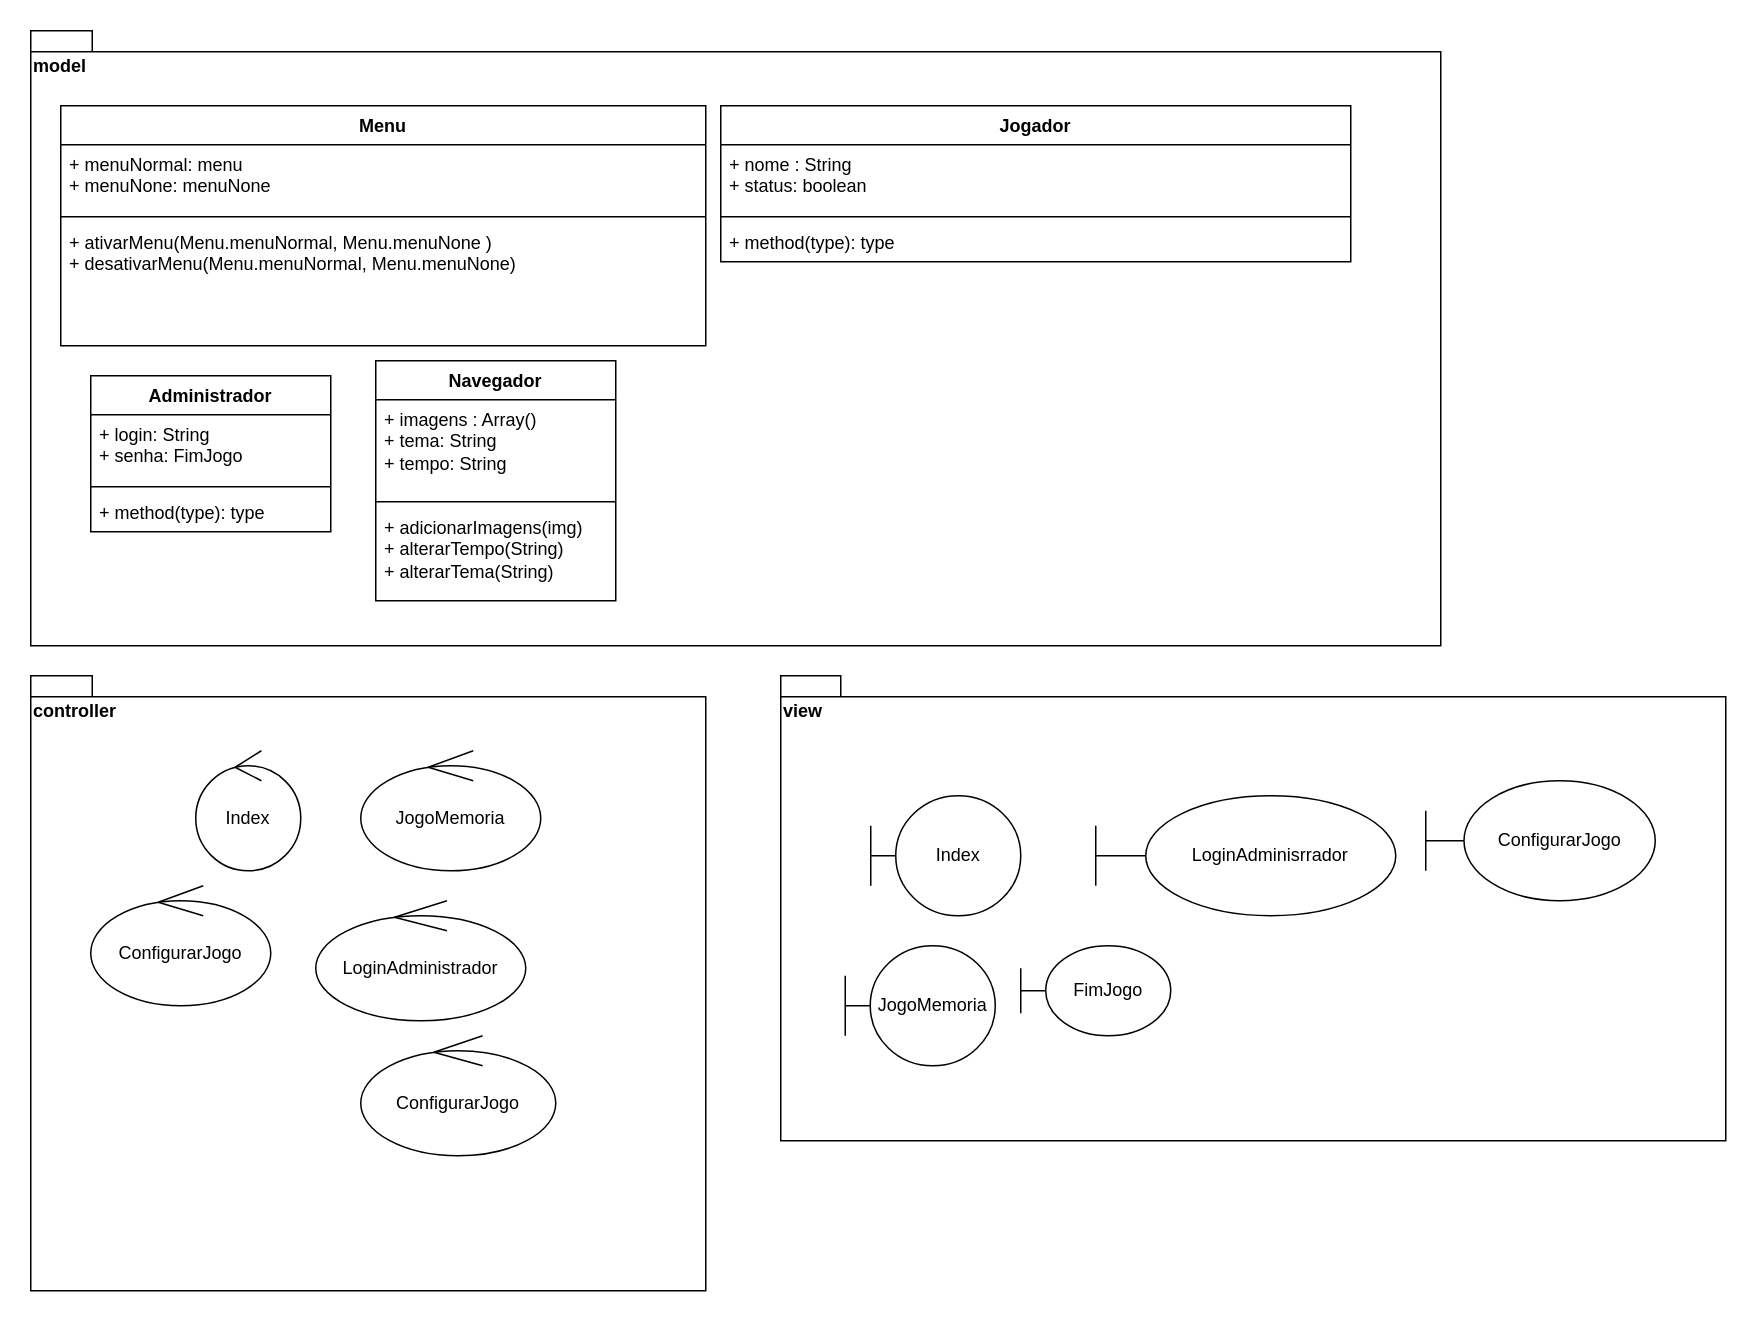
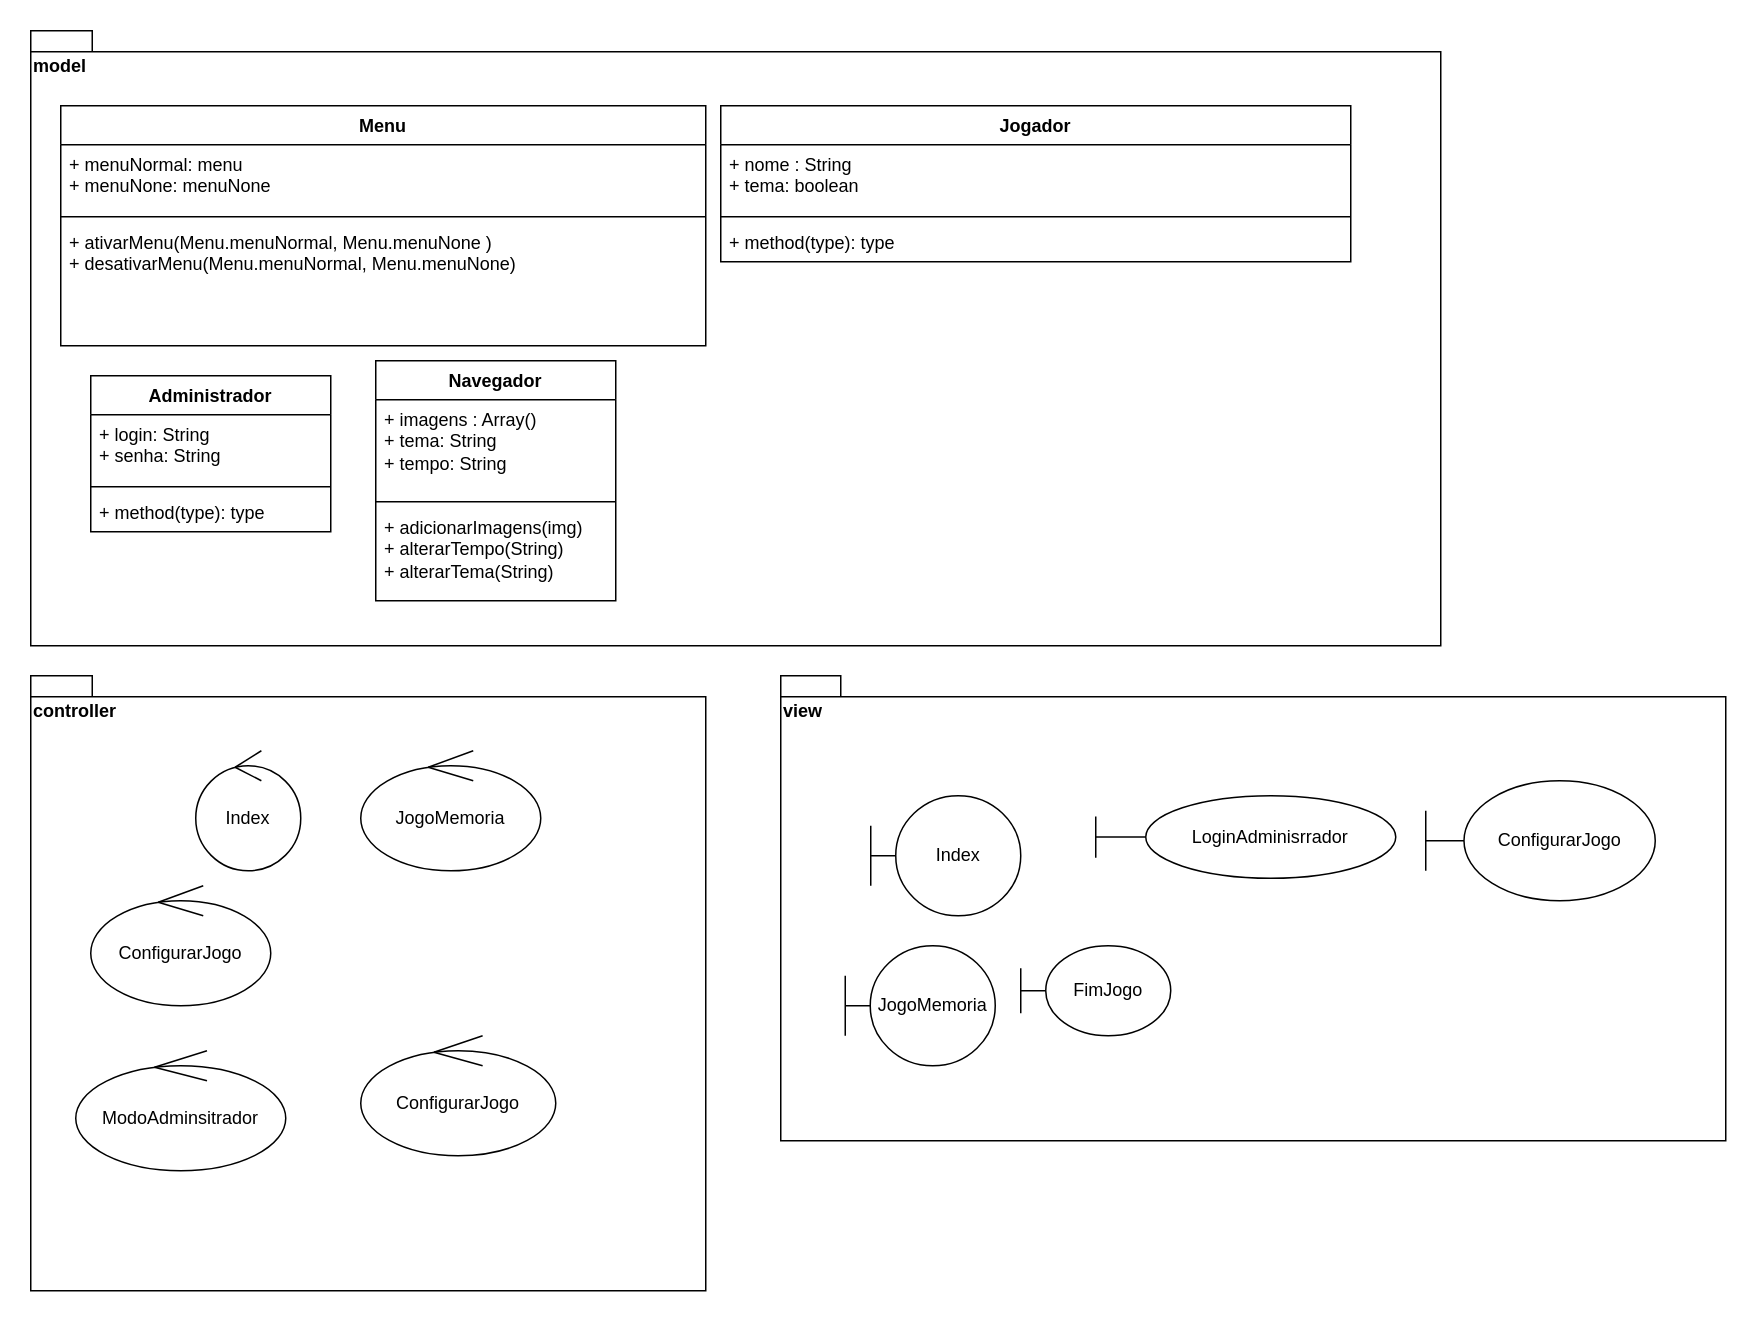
(806, 177) -> (796, 177)
(171, 447) -> (166, 447)
(1246, 856) -> (1246, 837)
(421, 961) -> none
none -> (181, 1111)
